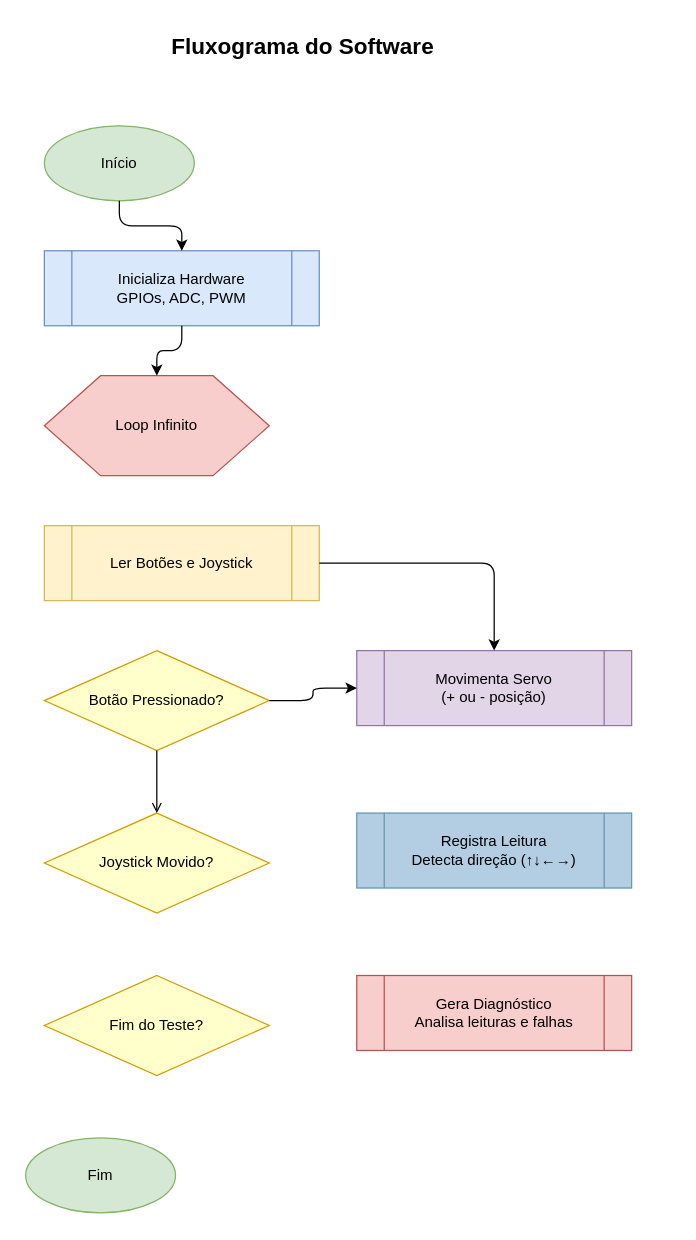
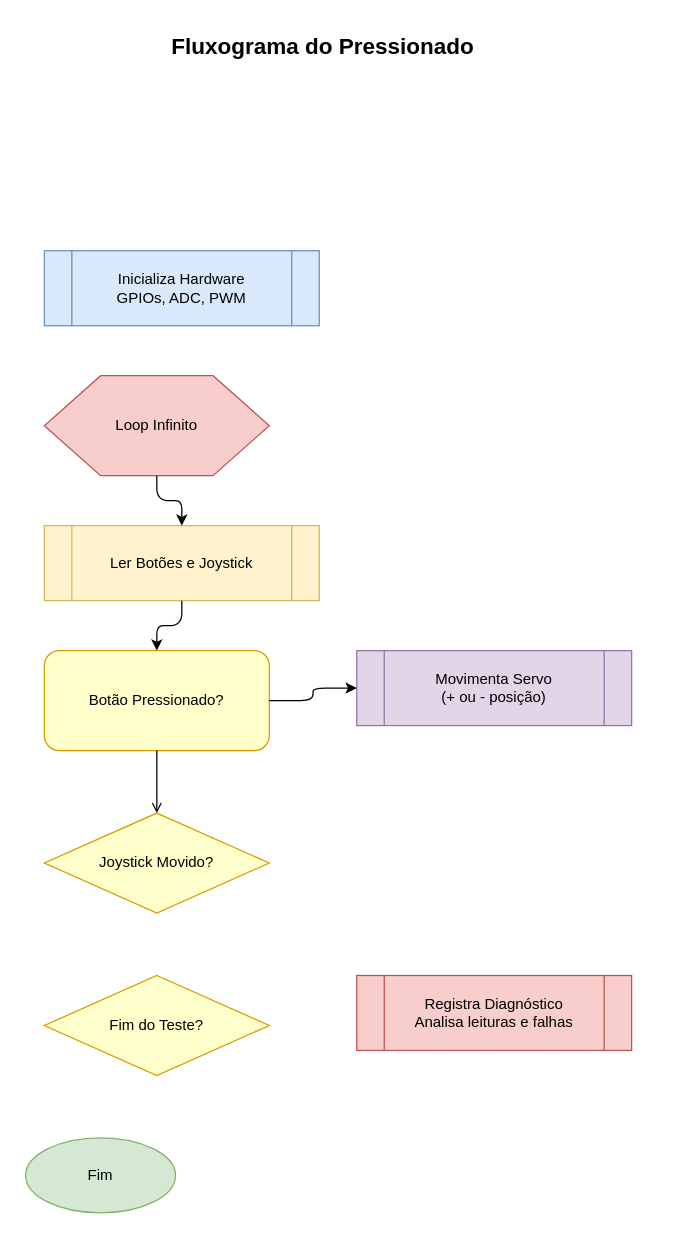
(302, 48) -> (318, 48)
(119, 163) -> none
(147, 226) -> none
(171, 351) -> none
none -> (168, 501)
(441, 563) -> (171, 626)
(157, 701) -> (157, 701)
(494, 851) -> none
(494, 1013) -> (494, 1013)
